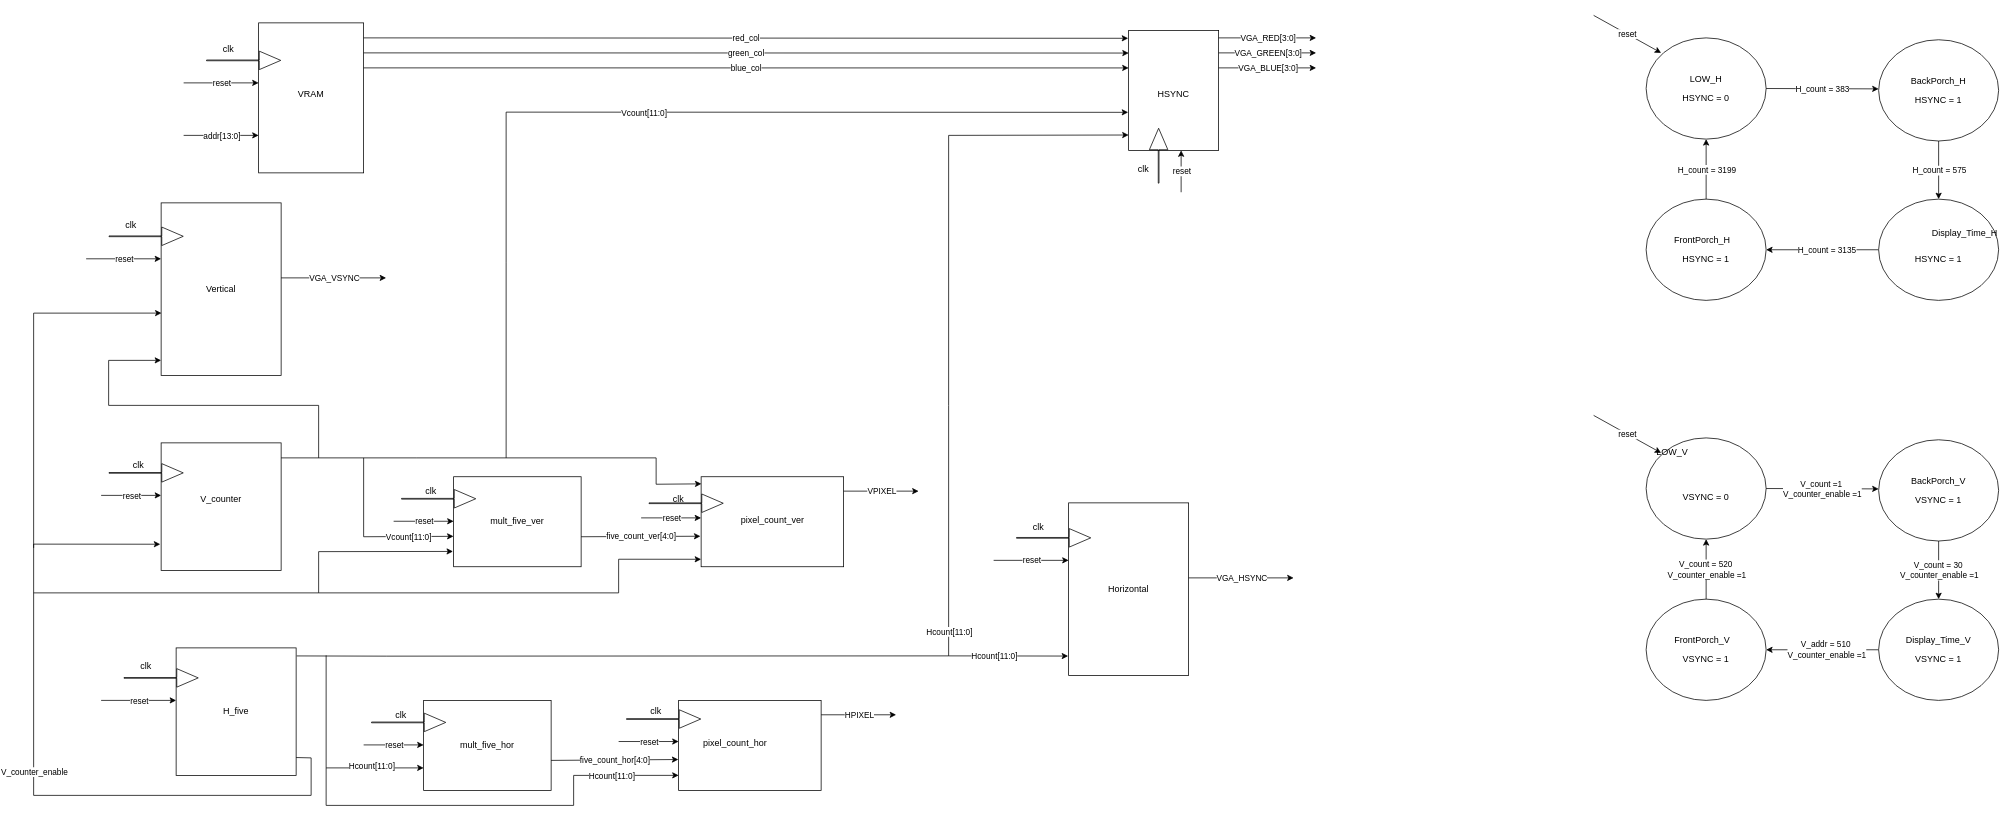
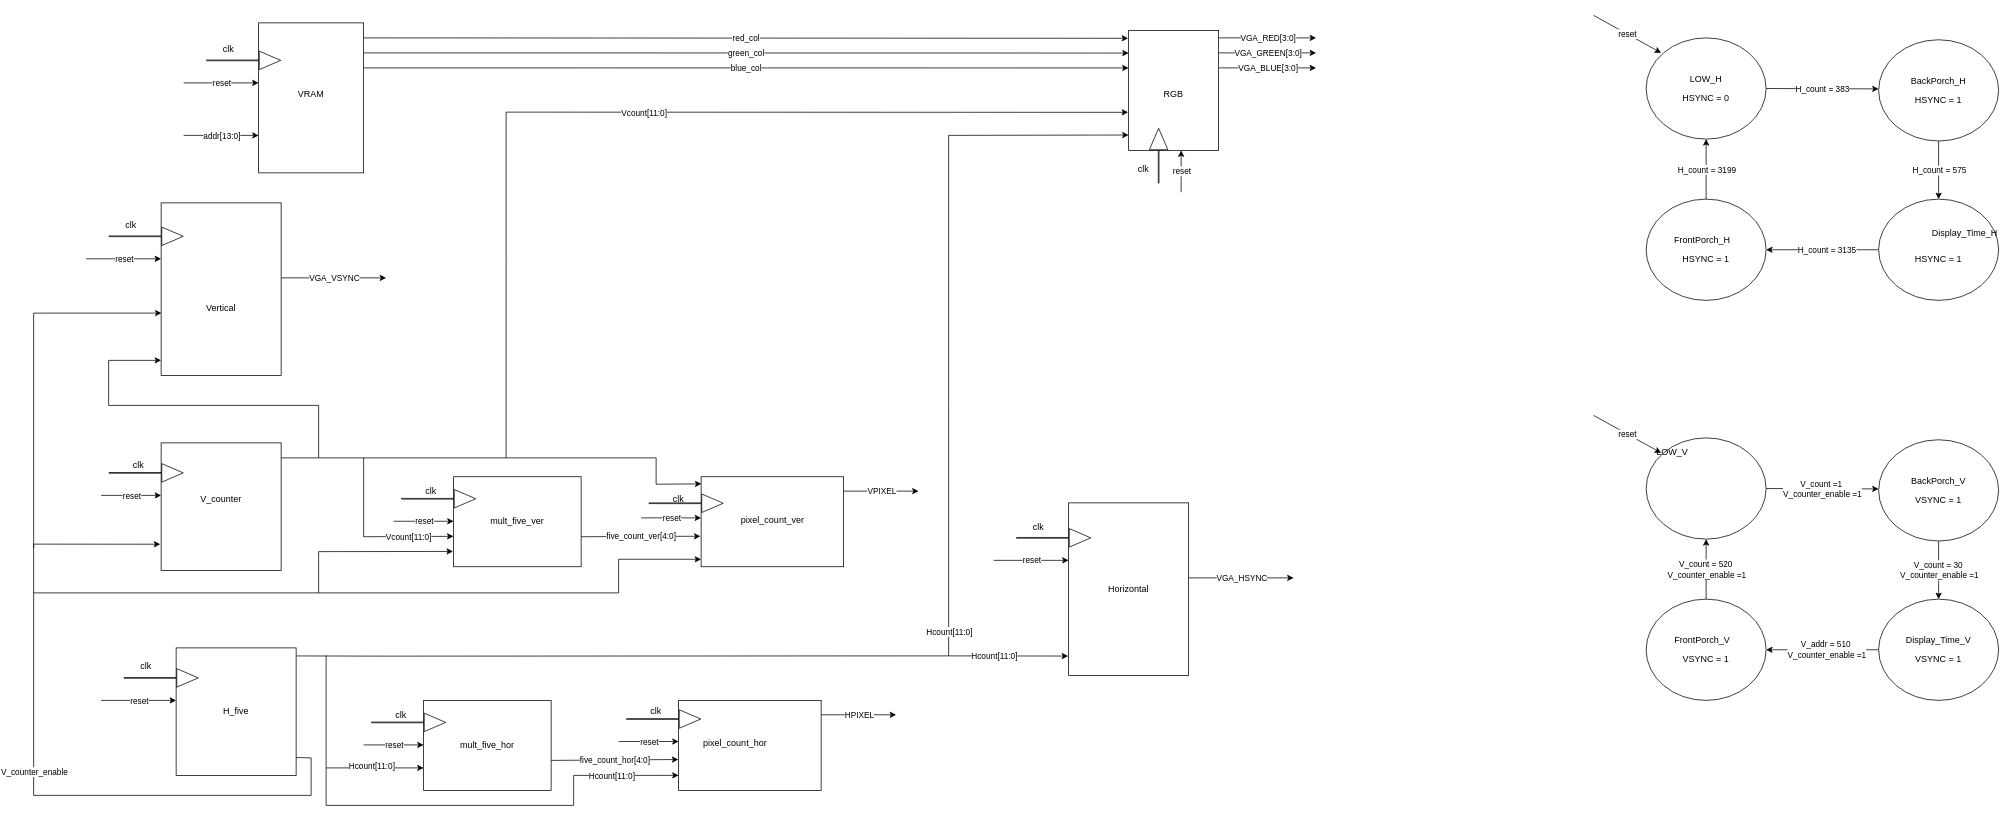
(1173, 94) -> (1173, 94)
(221, 289) -> (221, 308)
(1706, 498) -> none
